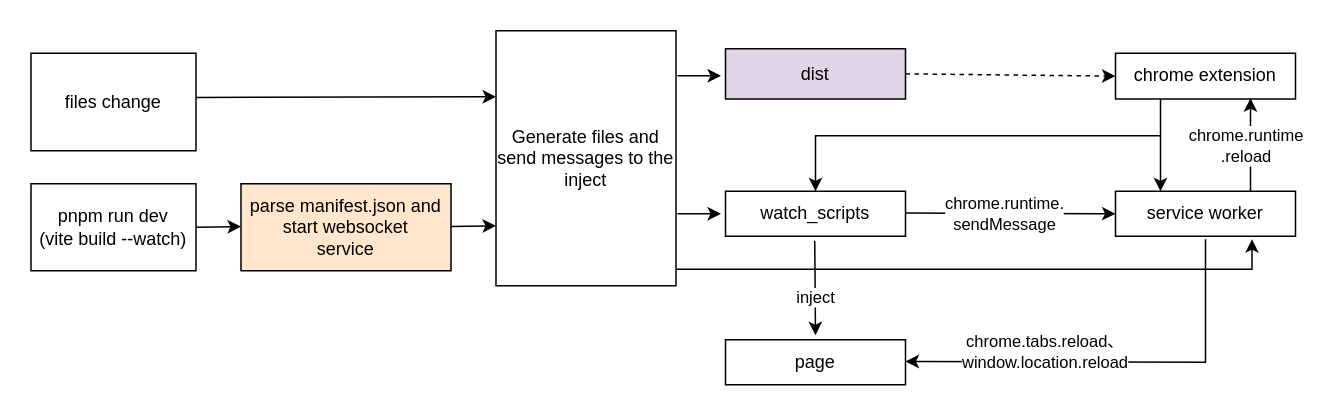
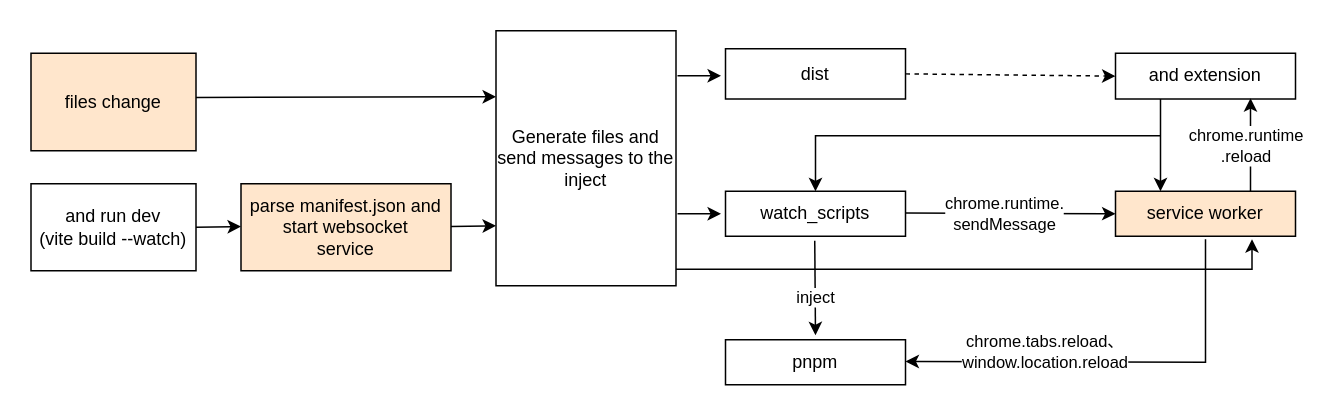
(815, 74) -> (815, 74)
(1205, 76) -> (1205, 76)
(113, 102) -> (113, 102)
(1205, 214) -> (1205, 214)
(113, 227) -> (113, 227)
(815, 362) -> (815, 362)
